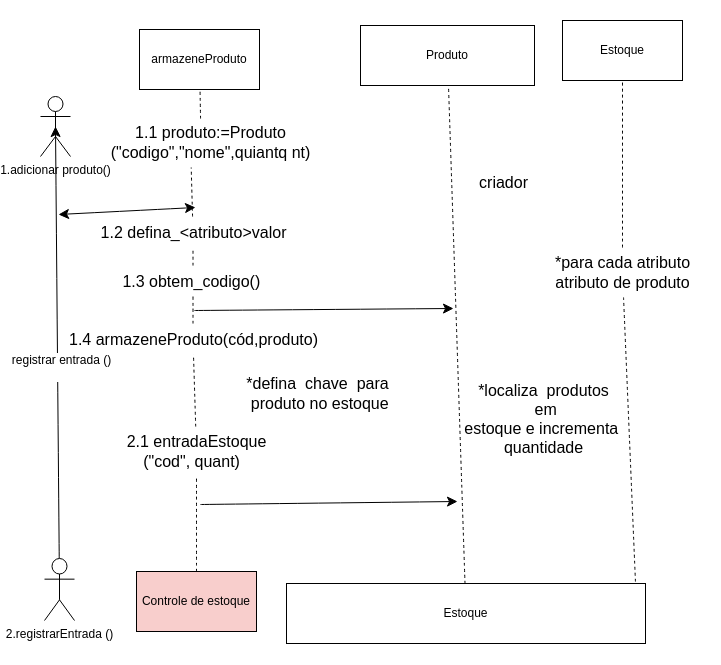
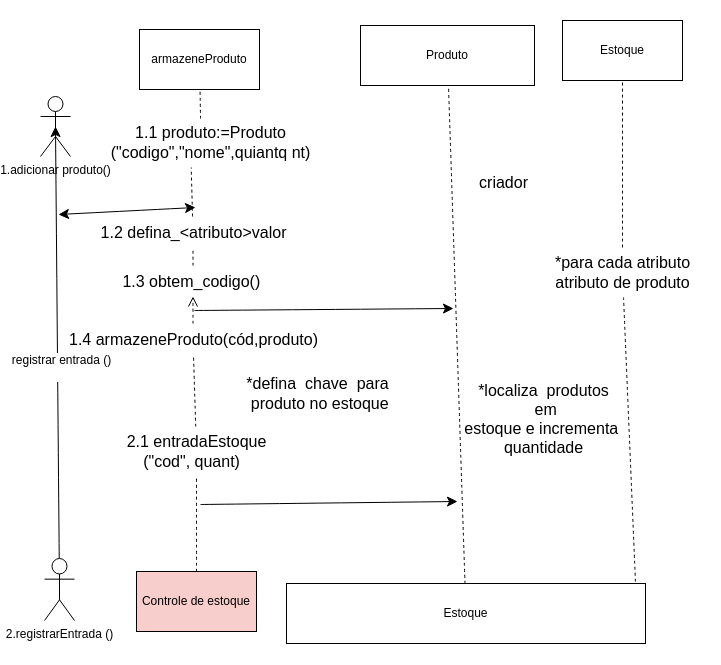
(193, 301) -> (193, 302)
